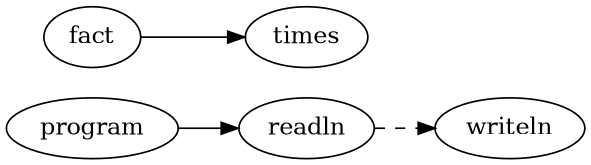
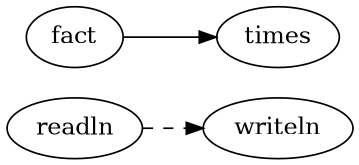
(92, 128) -> none
